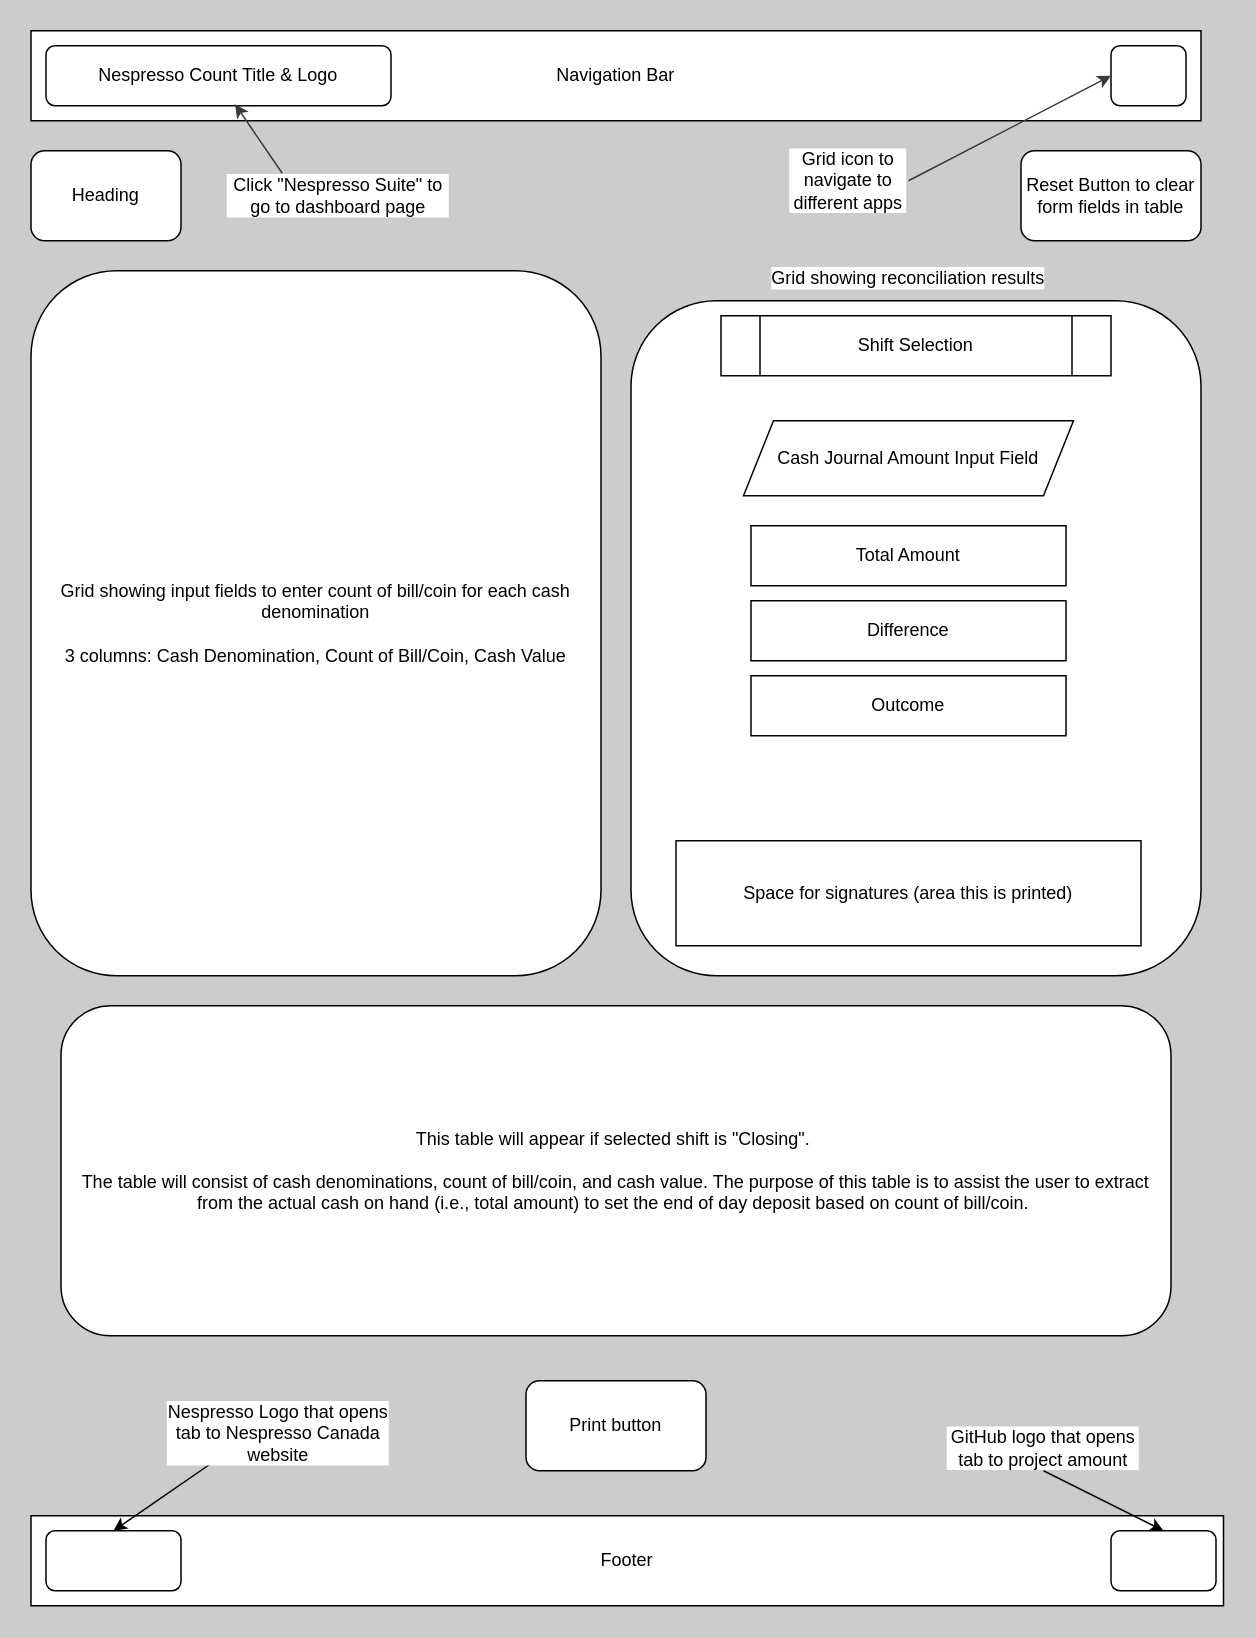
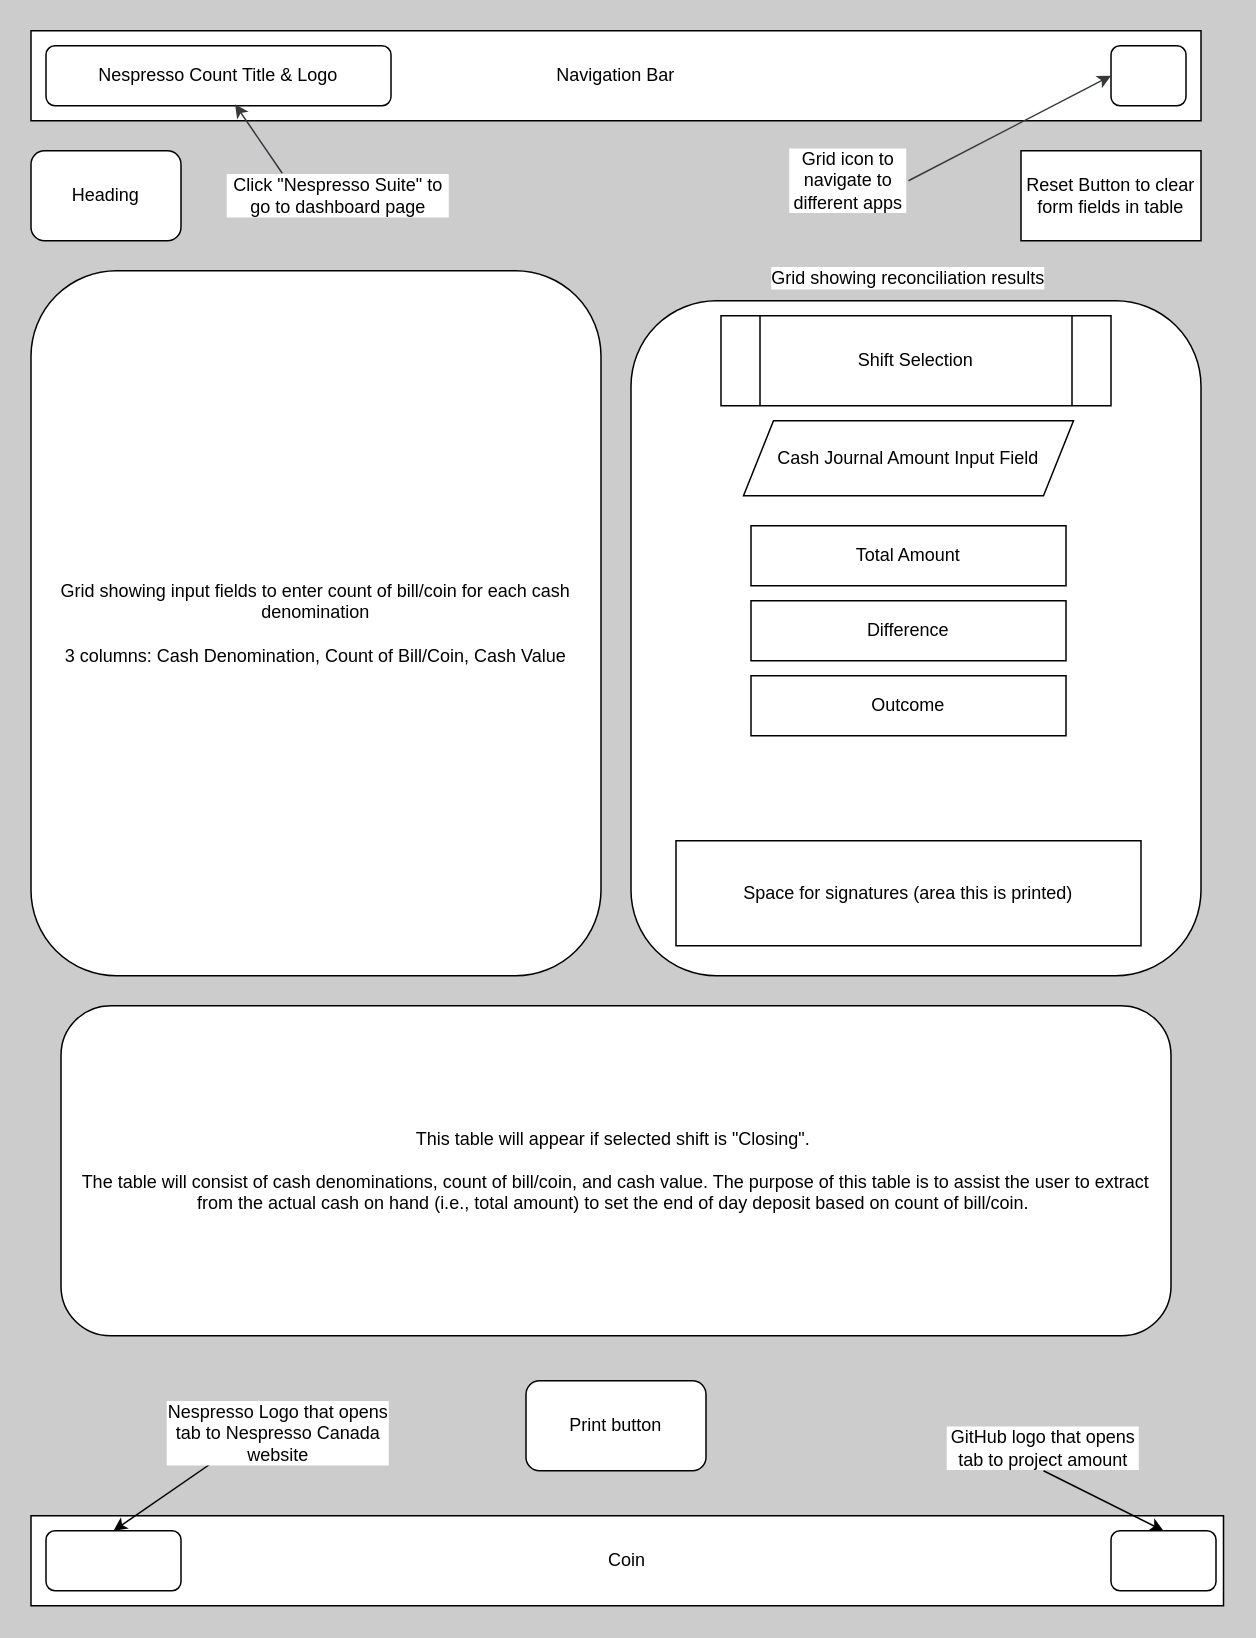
(1111, 196) -> (1111, 196)
(916, 346) -> (916, 361)
(627, 1561) -> (627, 1561)
